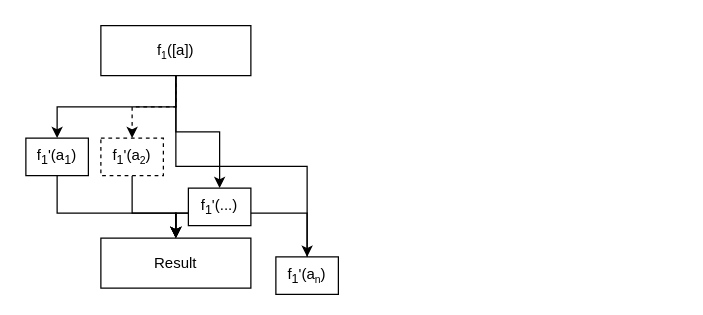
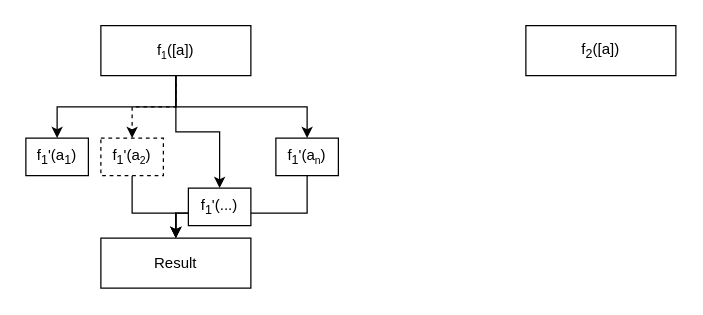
none -> (601, 51)
(74, 213) -> none
(307, 276) -> (307, 157)
